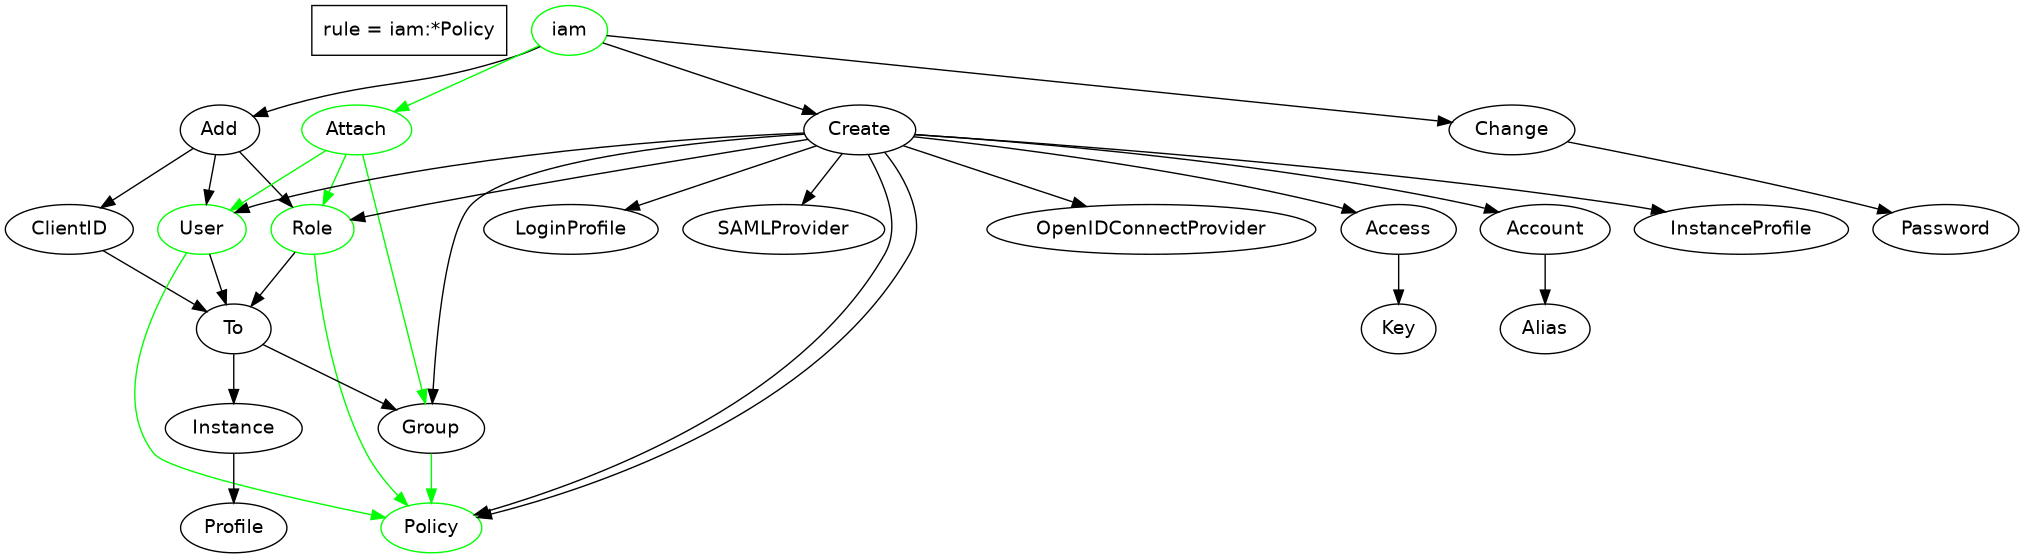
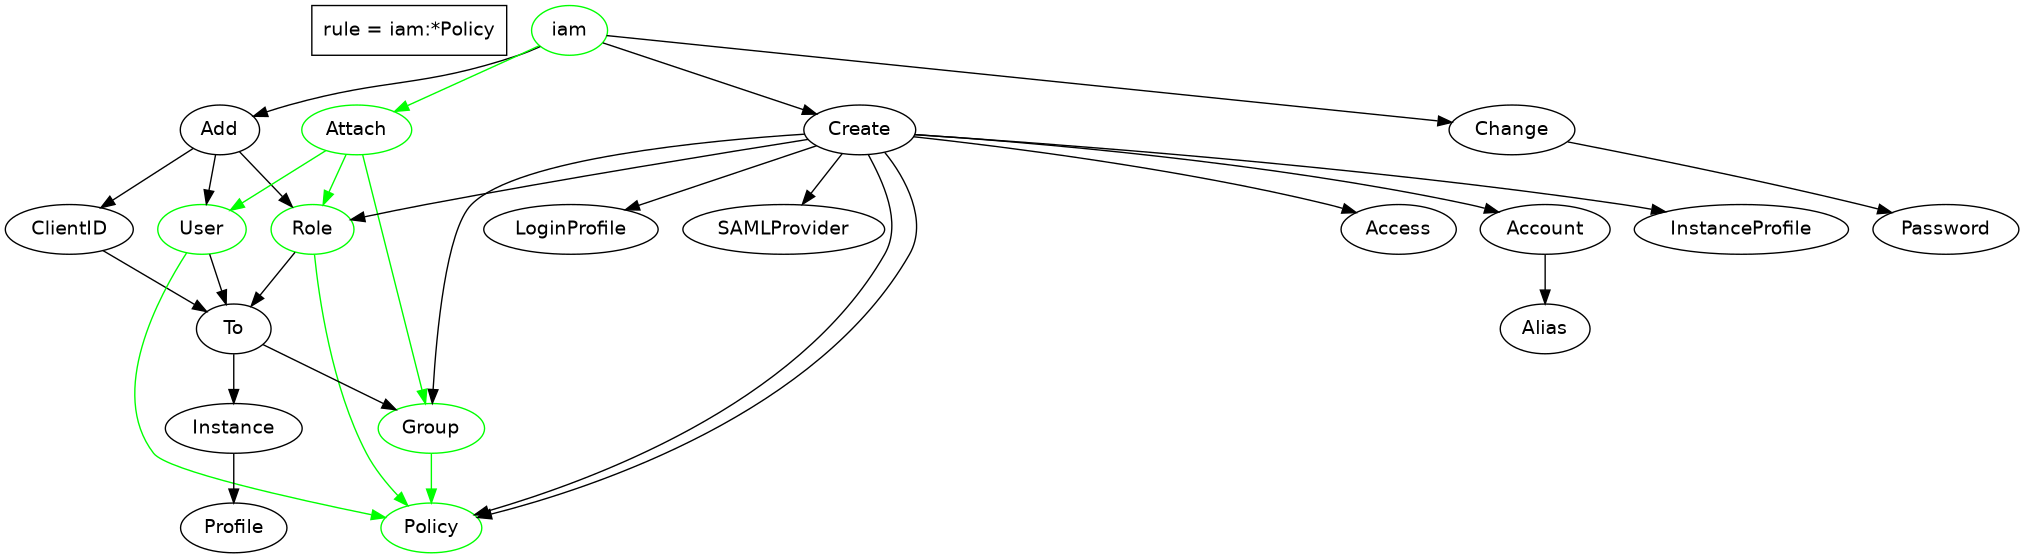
(524, 156) -> none
(1151, 229) -> none
(1399, 329) -> none
(431, 428) -> (431, 428)
